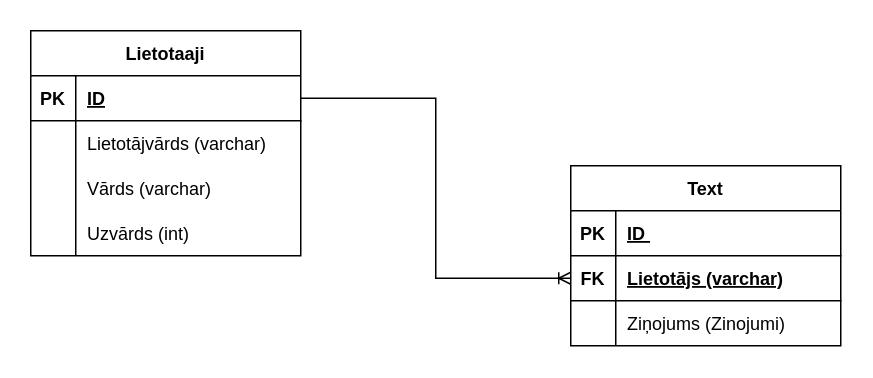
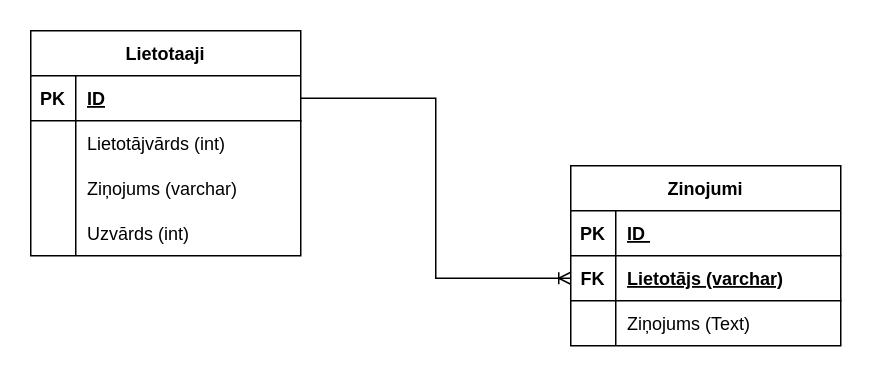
(198, 144) -> (176, 144)
(160, 189) -> (173, 189)
(705, 189) -> (705, 189)
(713, 324) -> (698, 324)
